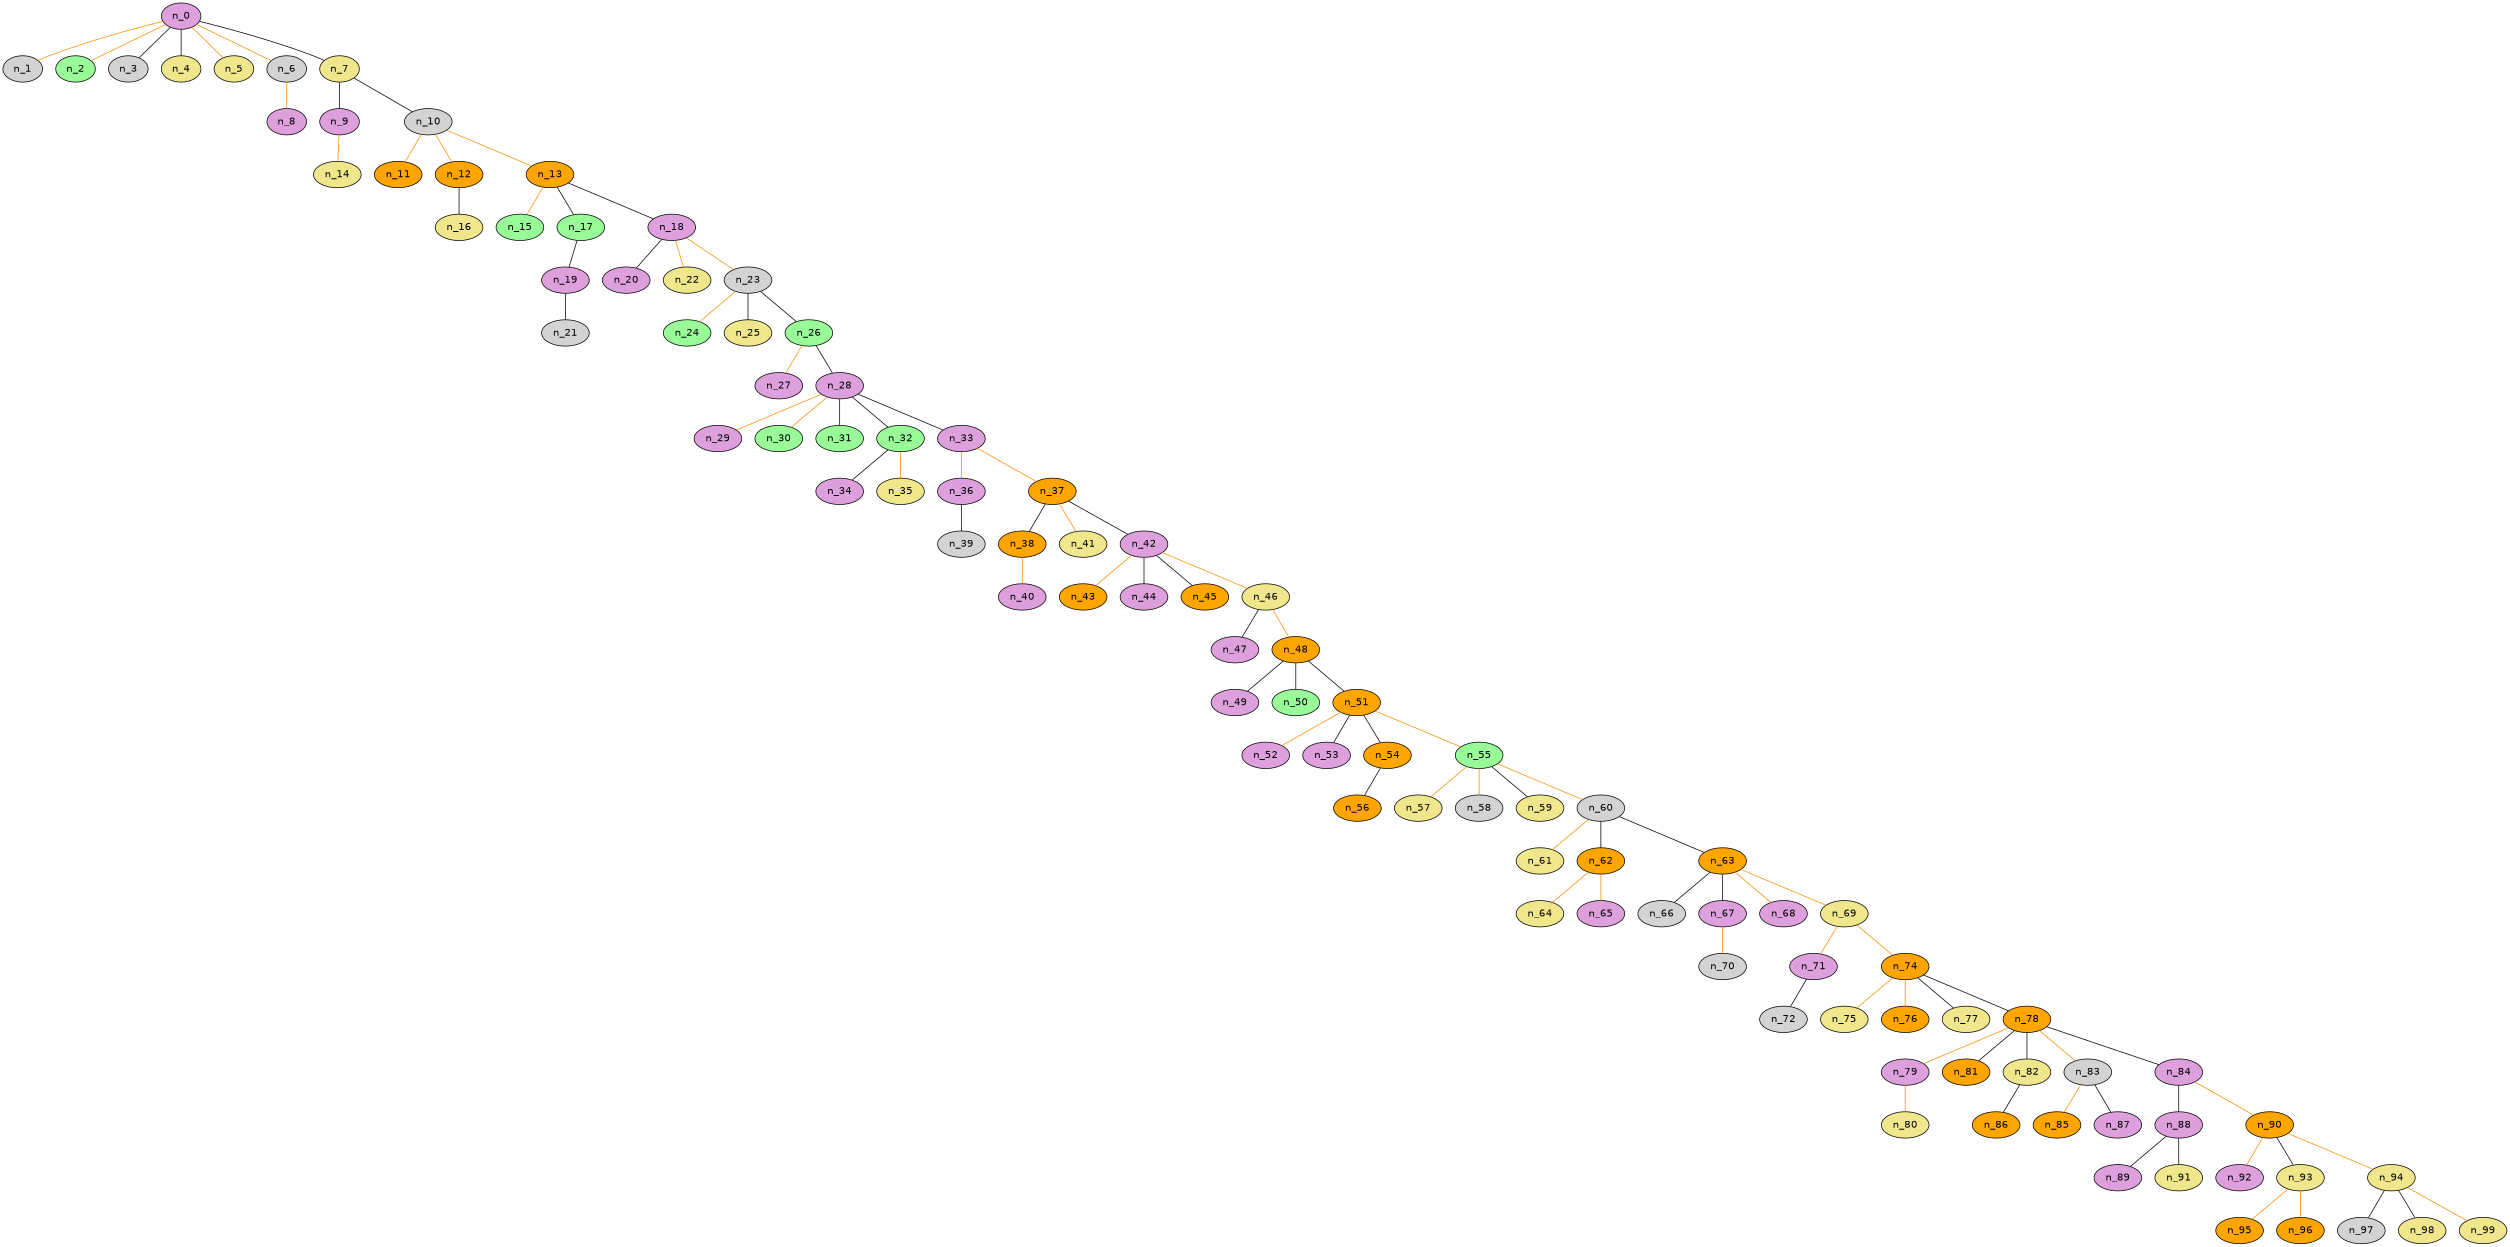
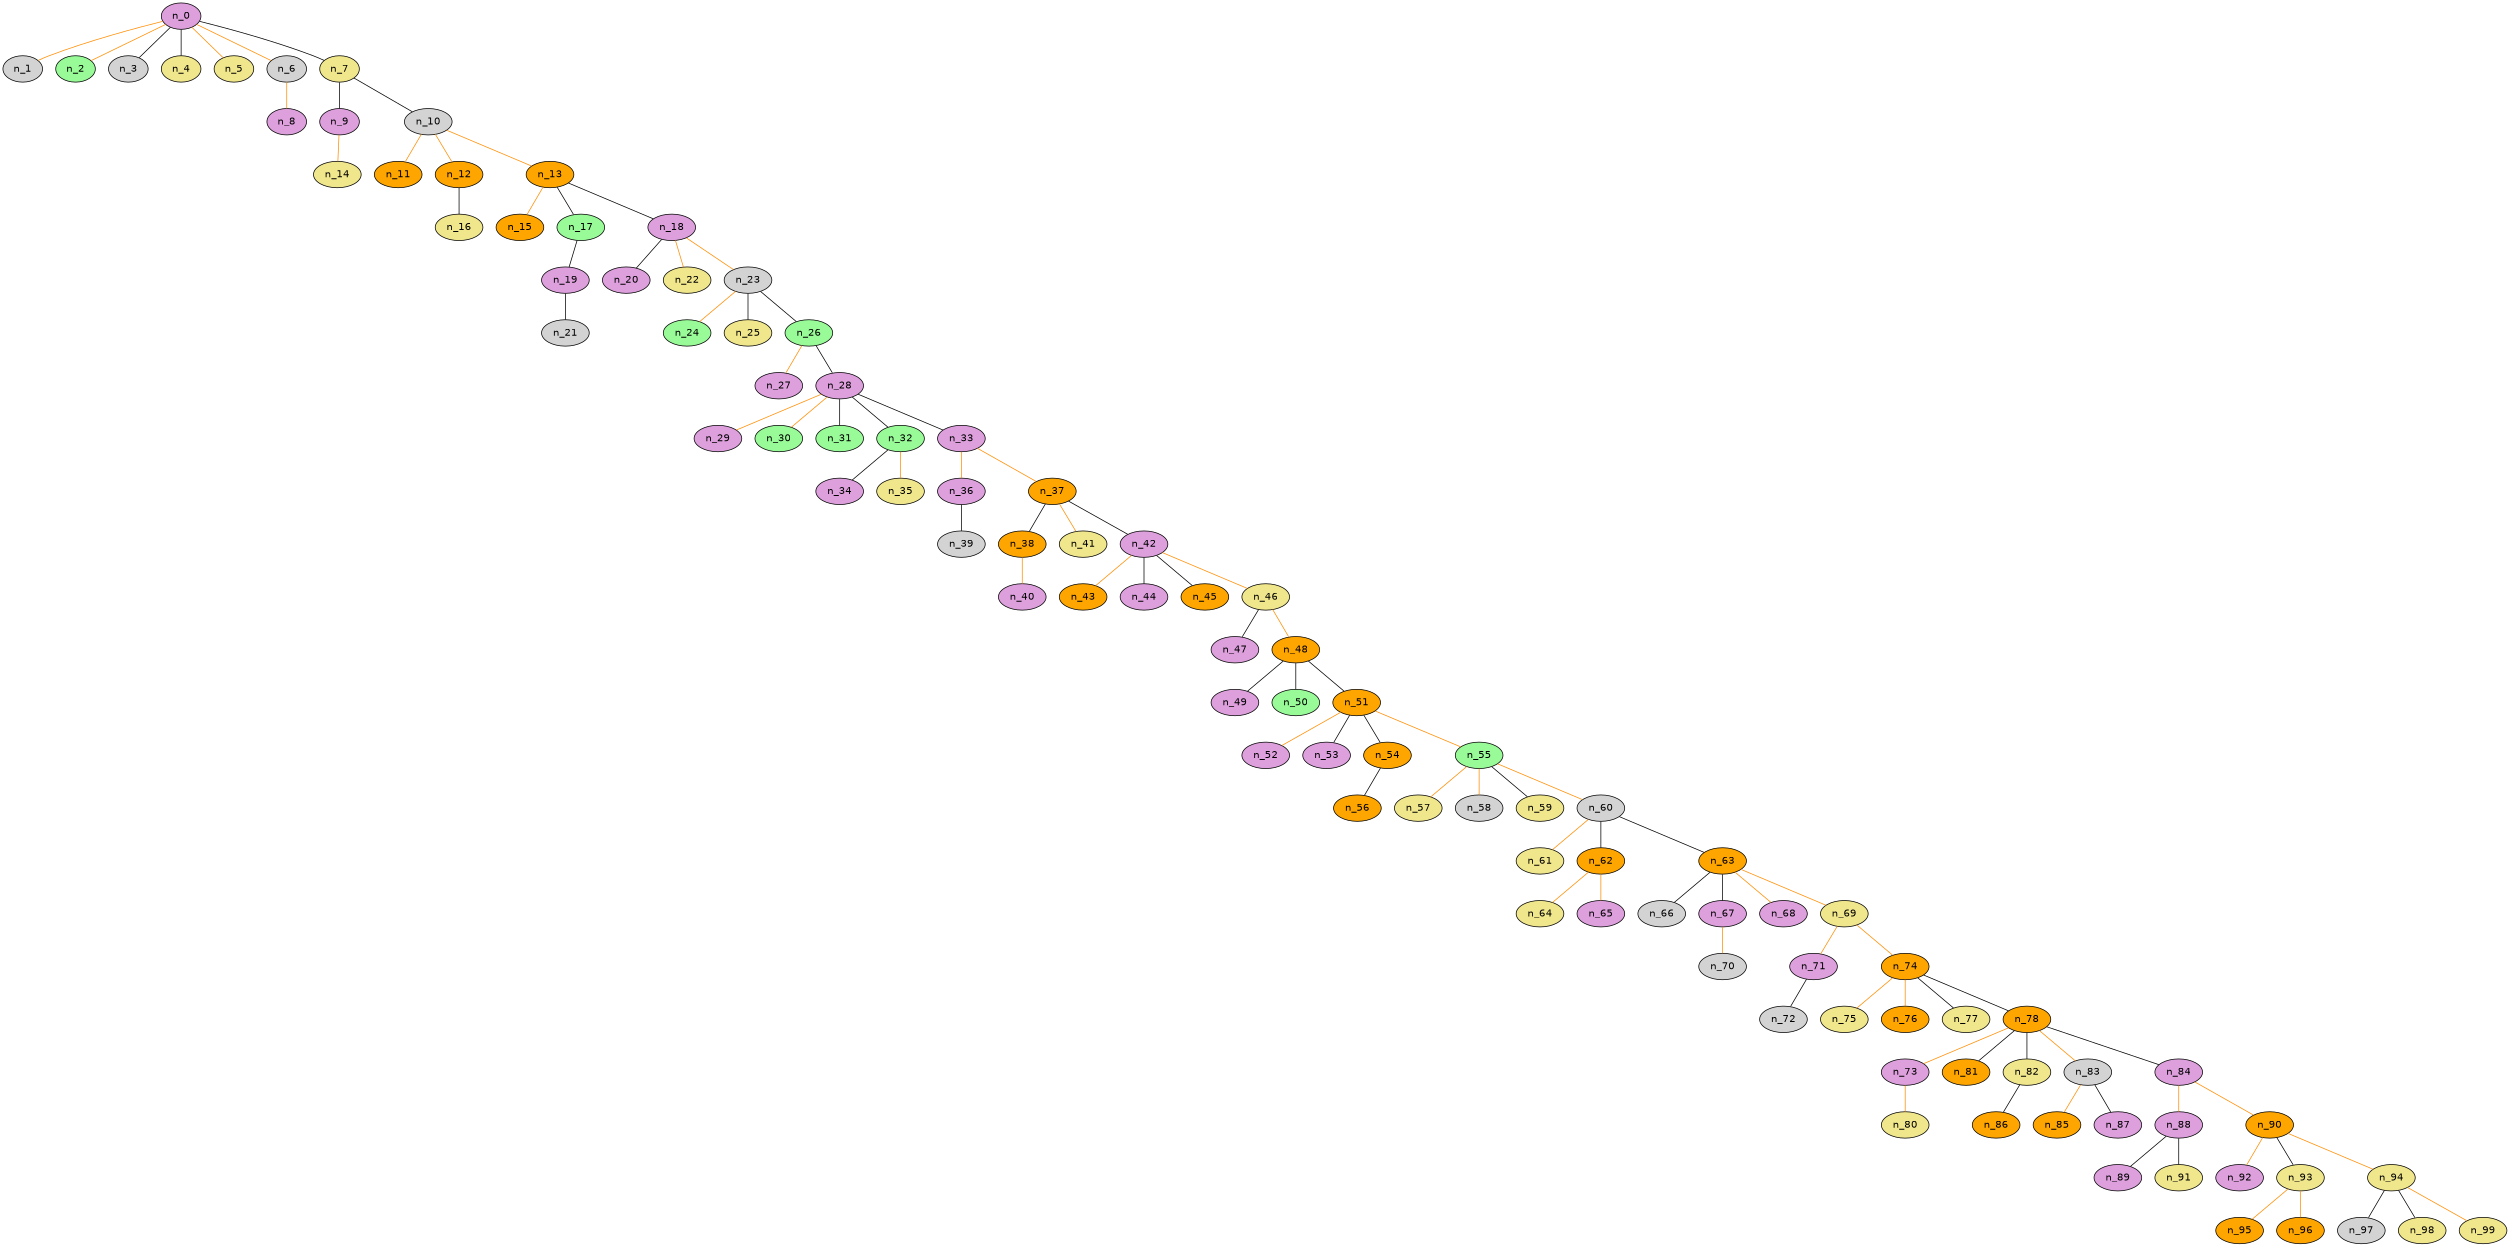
(520, 227) -> (520, 227)
(1905, 1072) -> (1905, 1072)
(2179, 1099) -> (2179, 1099)
